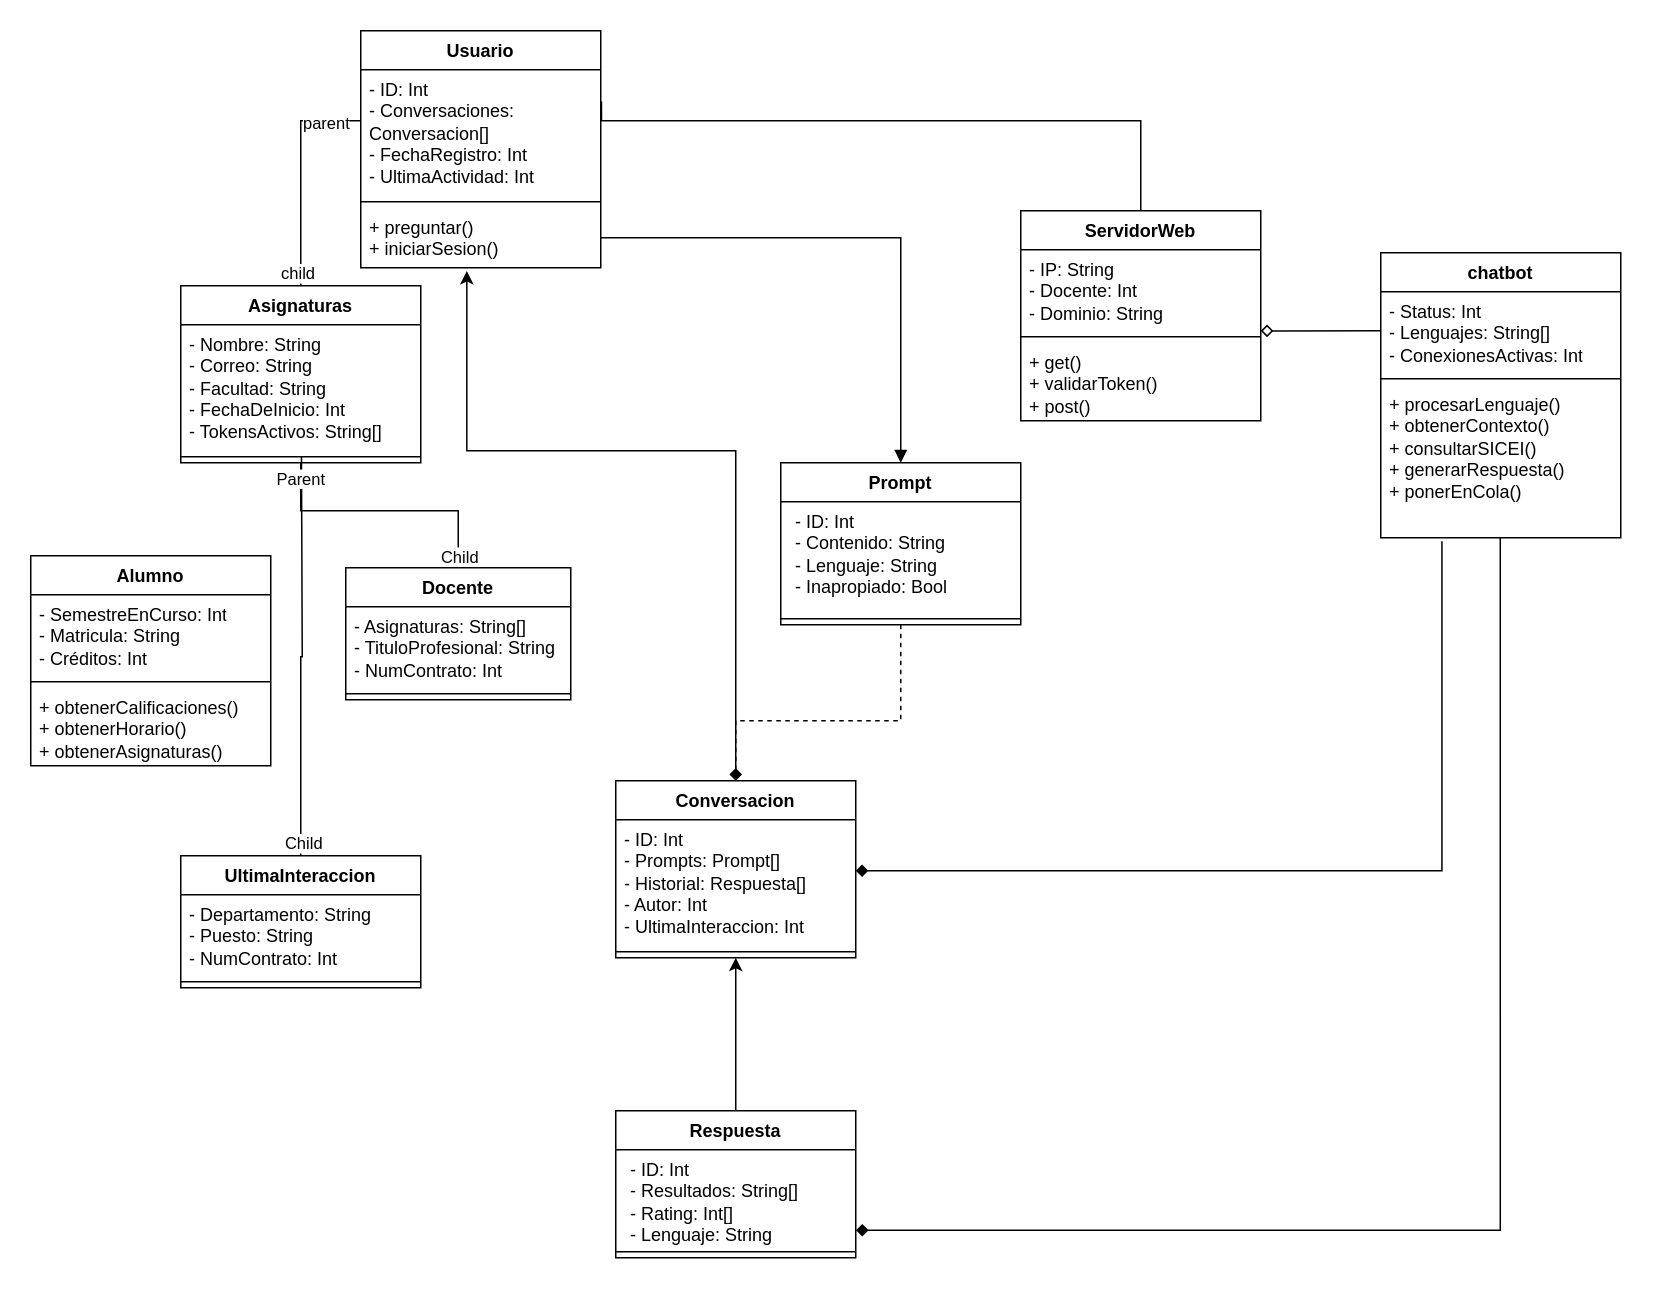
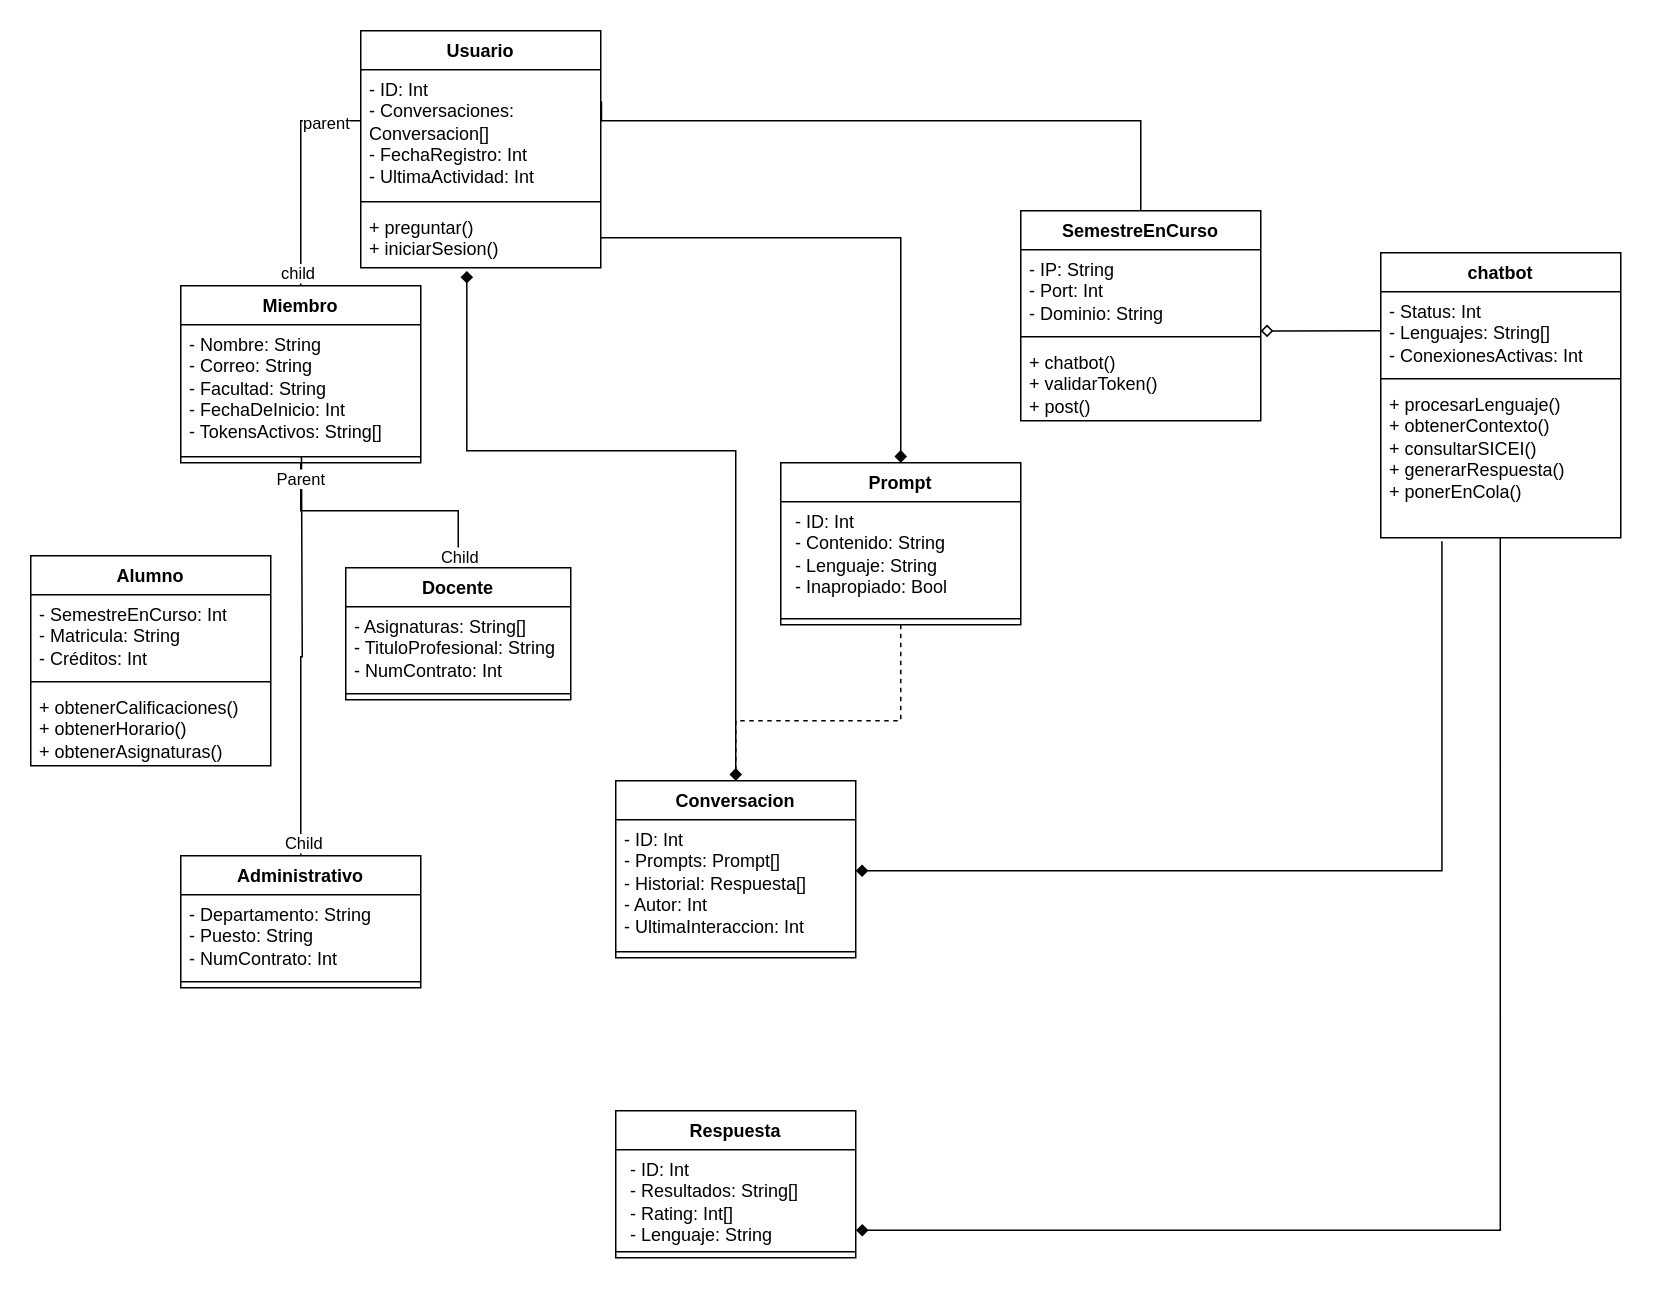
(1141, 232) -> (1141, 232)
(467, 282) -> (467, 283)
(1101, 293) -> (1101, 293)
(301, 307) -> (301, 307)
(1103, 386) -> (1103, 386)
(901, 449) -> (901, 449)
(301, 877) -> (301, 877)
(736, 1040) -> none
